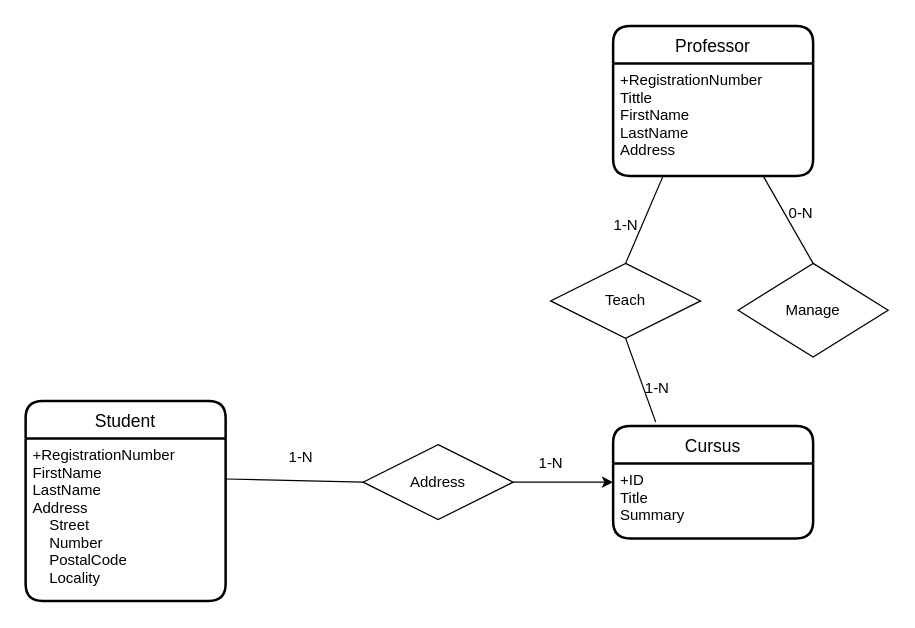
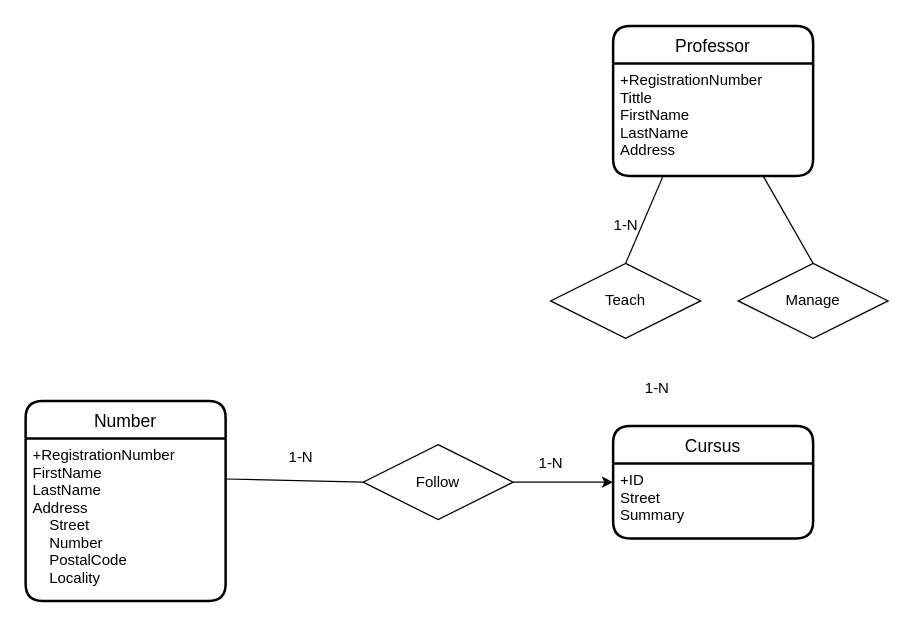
(801, 213) -> none
(813, 310) -> (813, 301)
(641, 380) -> none
(125, 420) -> (125, 420)
(633, 480) -> (633, 480)
(438, 482) -> (438, 482)
